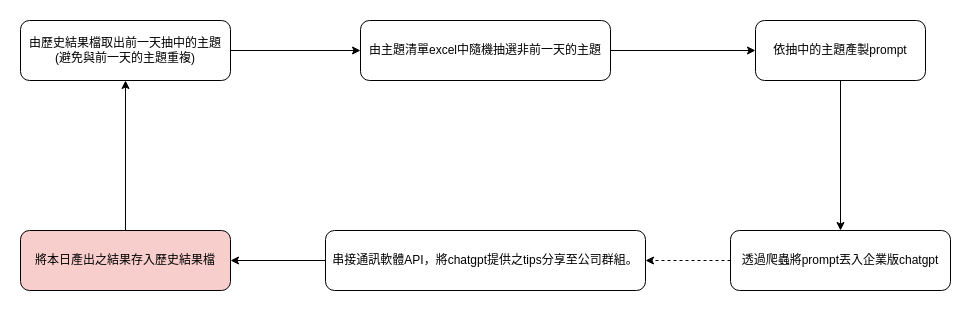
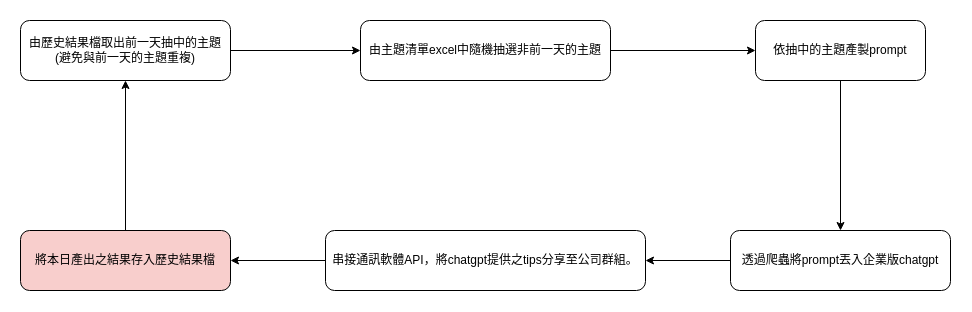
(691, 261) -> (691, 261)
